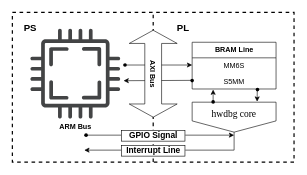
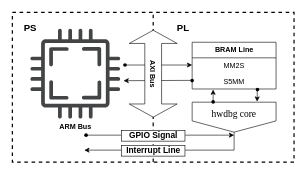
(234, 66) -> (234, 66)
